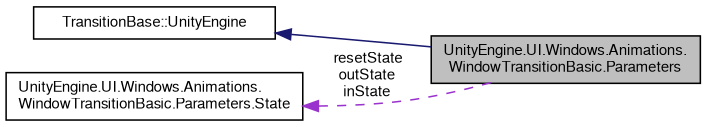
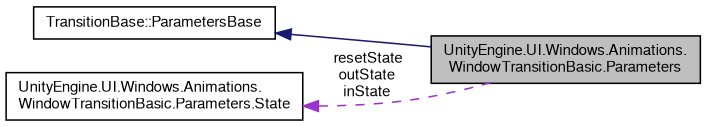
(154, 23) -> (154, 23)
